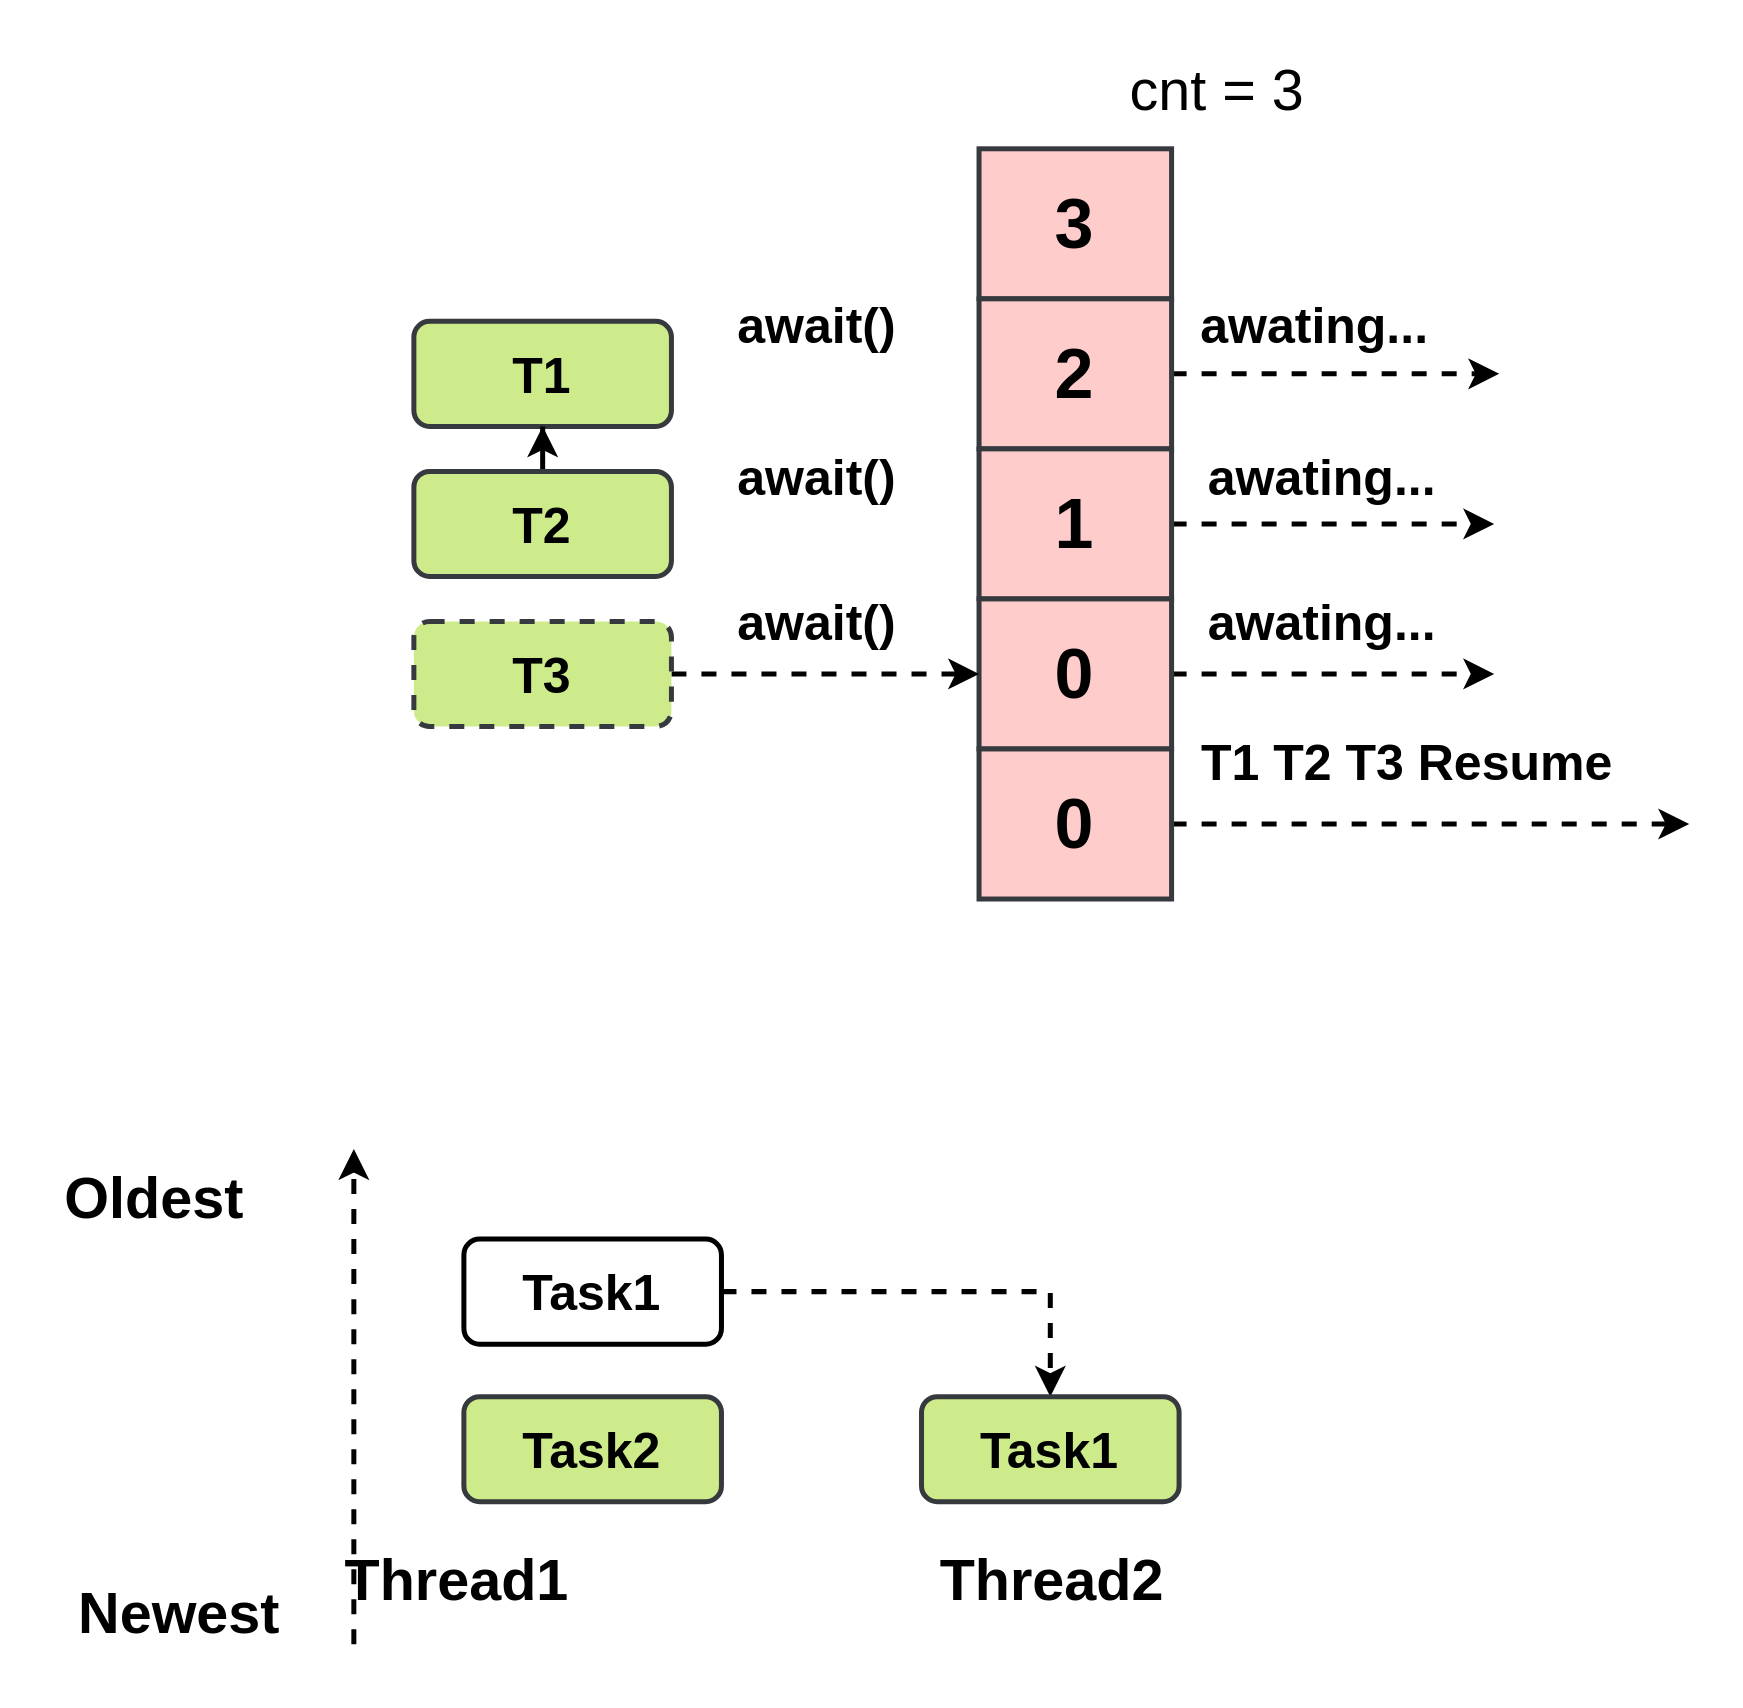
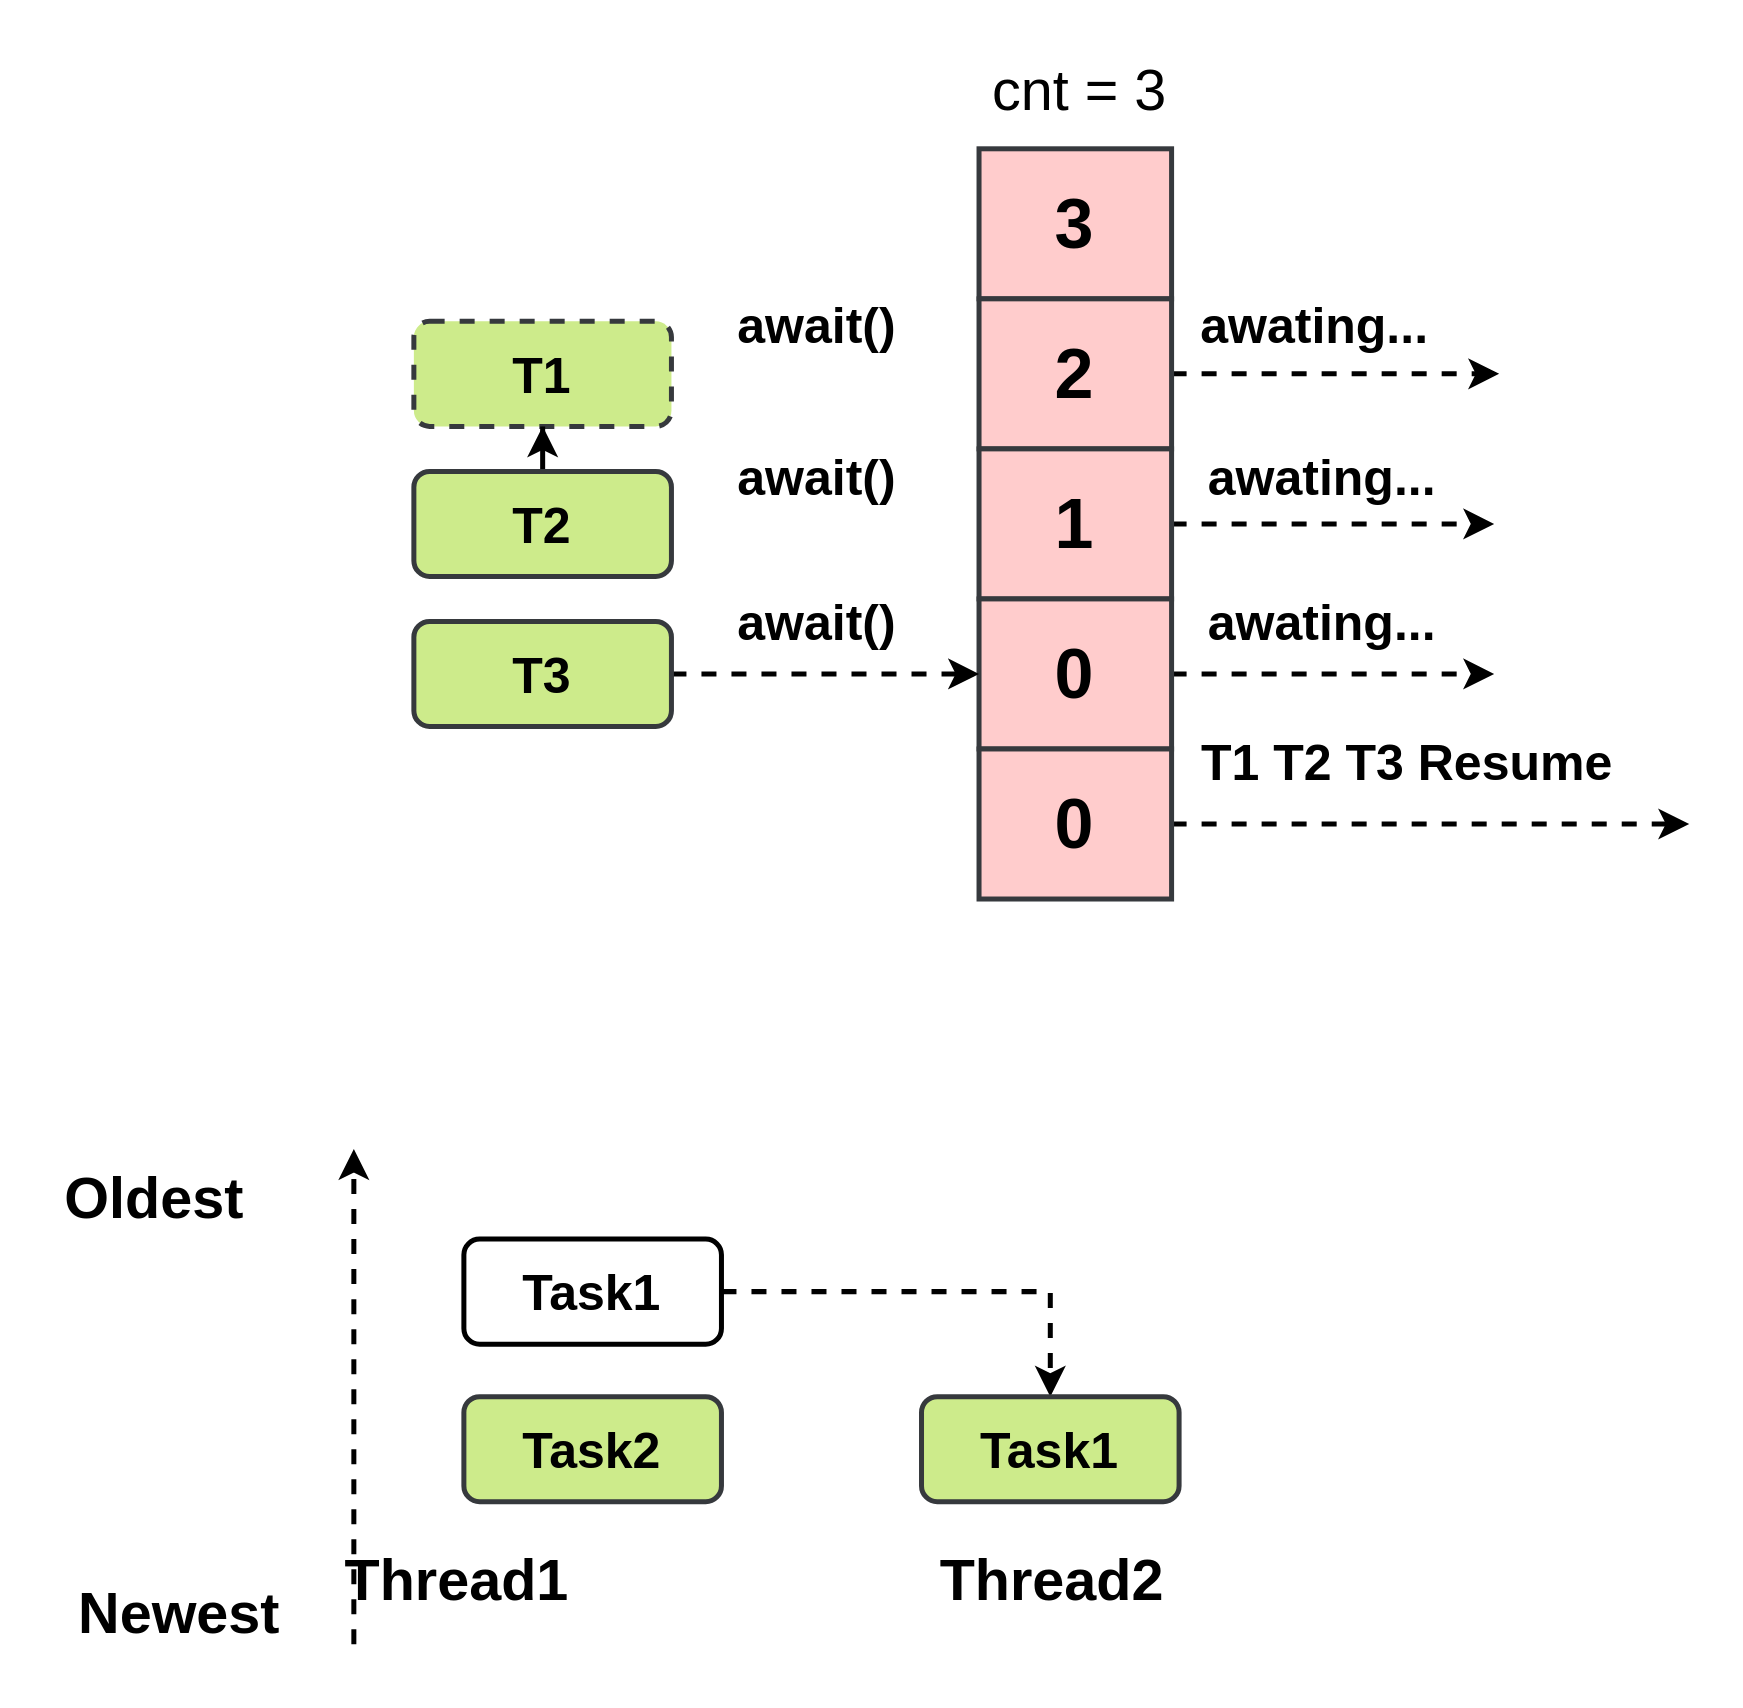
(1216, 91) -> (1079, 91)
(543, 374) -> (543, 374)
(543, 674) -> (543, 674)
